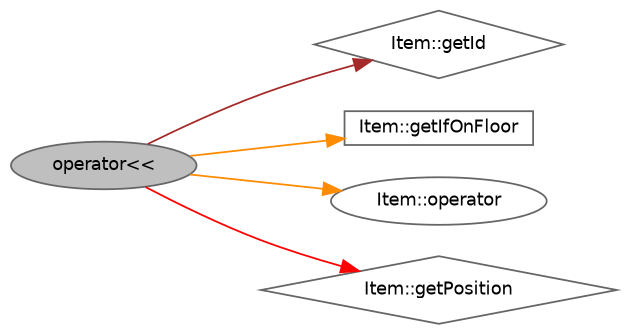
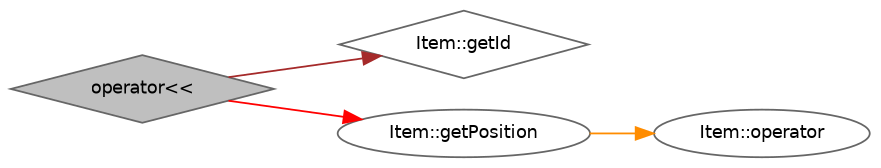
(439, 128) -> none
(104, 165) -> (142, 89)
(257, 182) -> (612, 133)
(439, 290) -> (464, 133)
